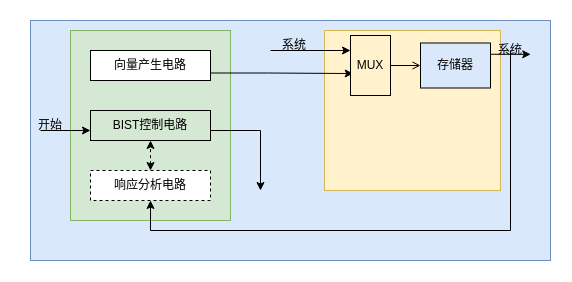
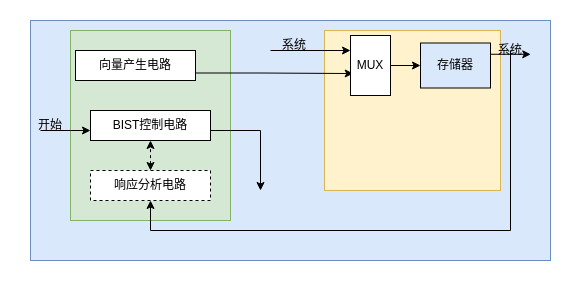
(151, 66) -> (136, 66)
(371, 66) -> (371, 66)
(413, 66) -> (412, 66)
(151, 126) -> (151, 126)
